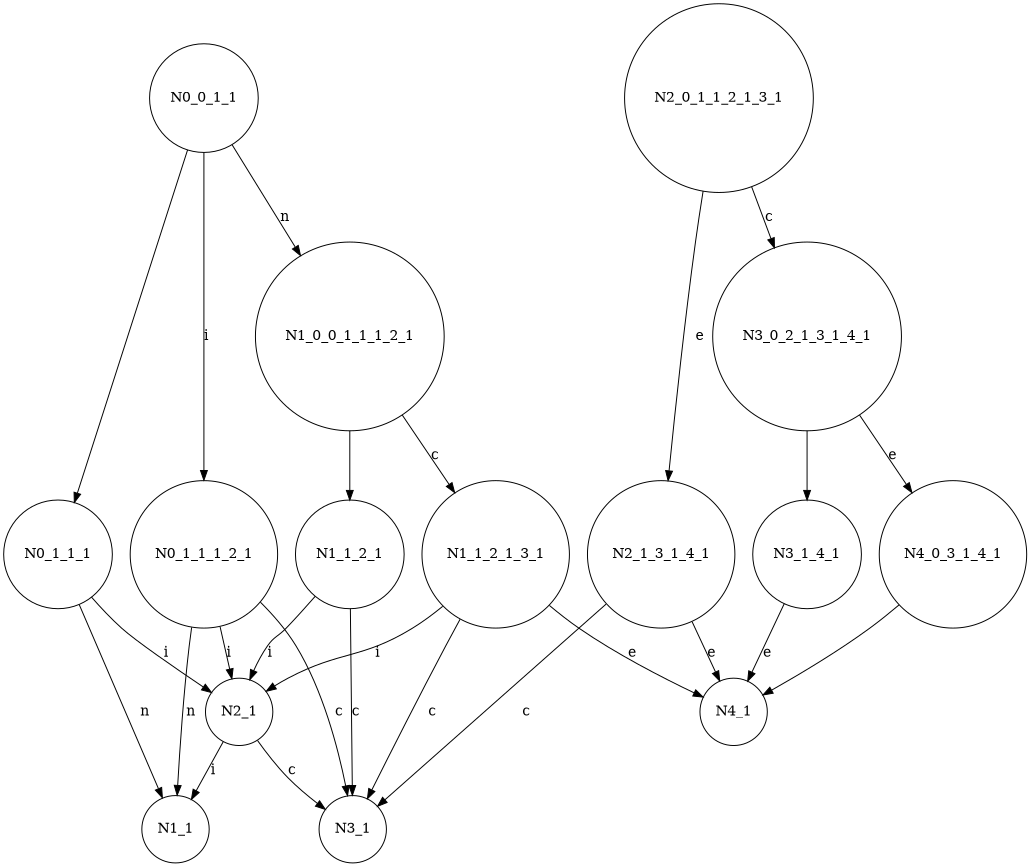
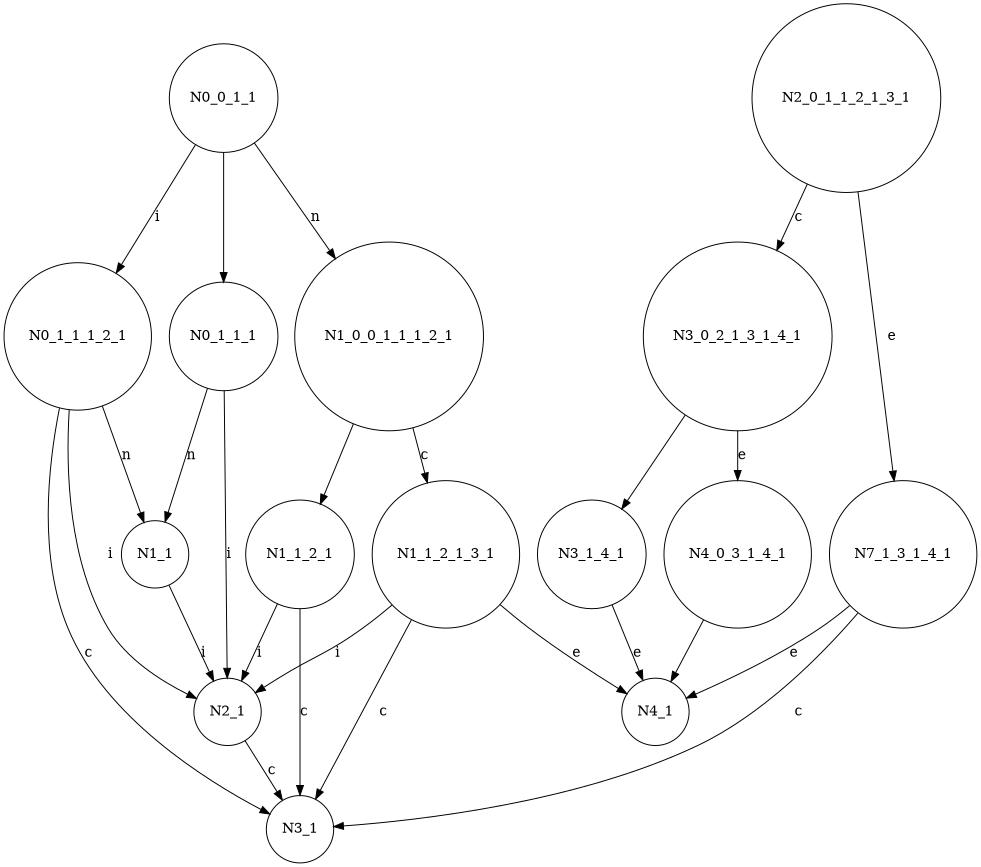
(661, 554) -> (903, 554)
(210, 766) -> (189, 629)
